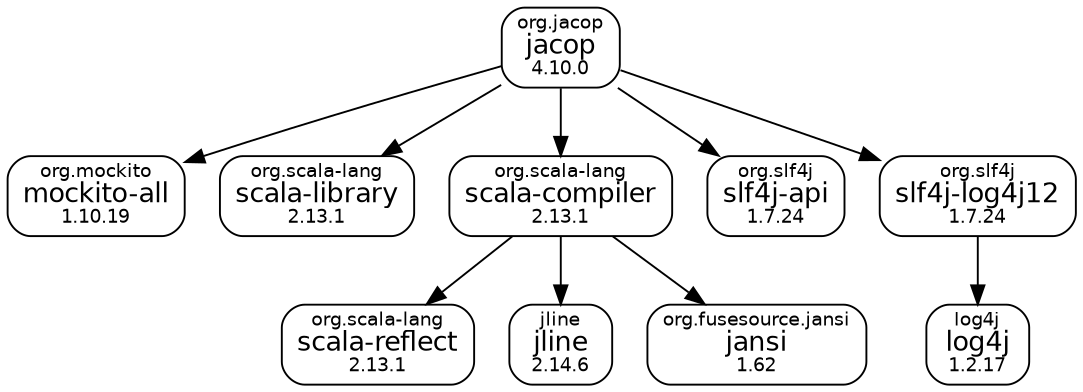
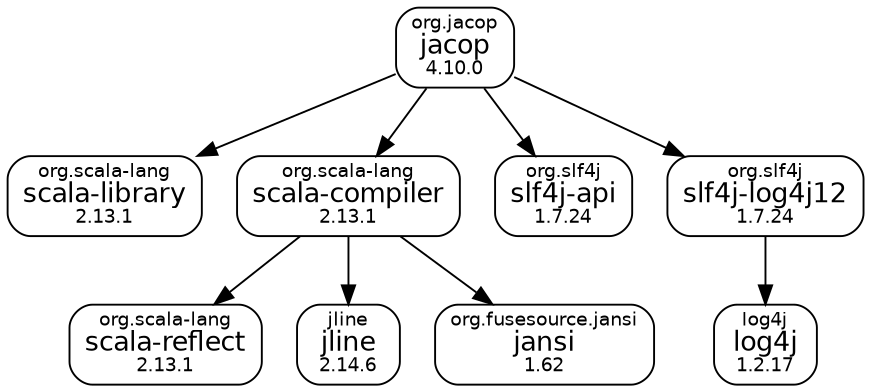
(96, 196) -> none
